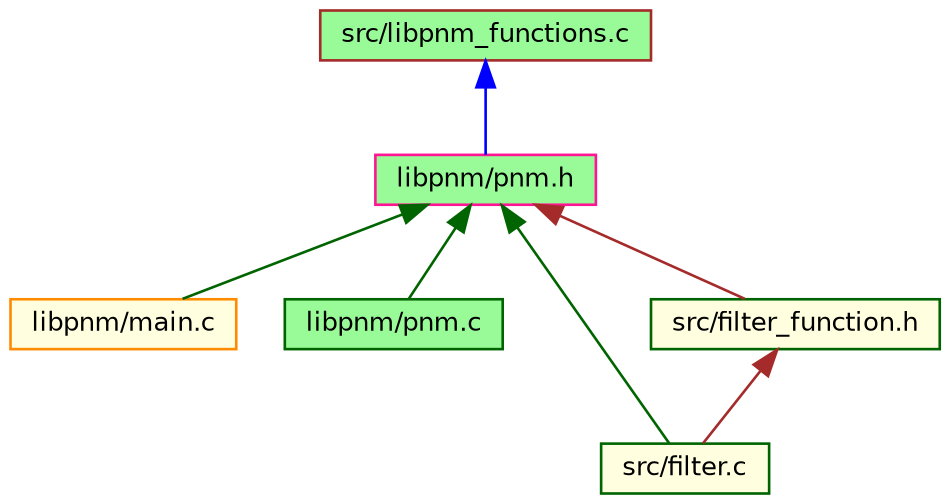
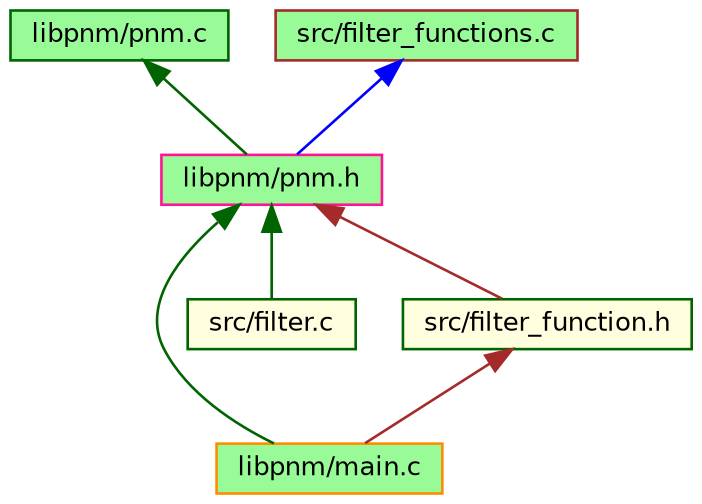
(486, 35) -> (427, 35)
(432, 263) -> (205, 117)
(123, 324) -> (329, 469)
(732, 407) -> (427, 403)
